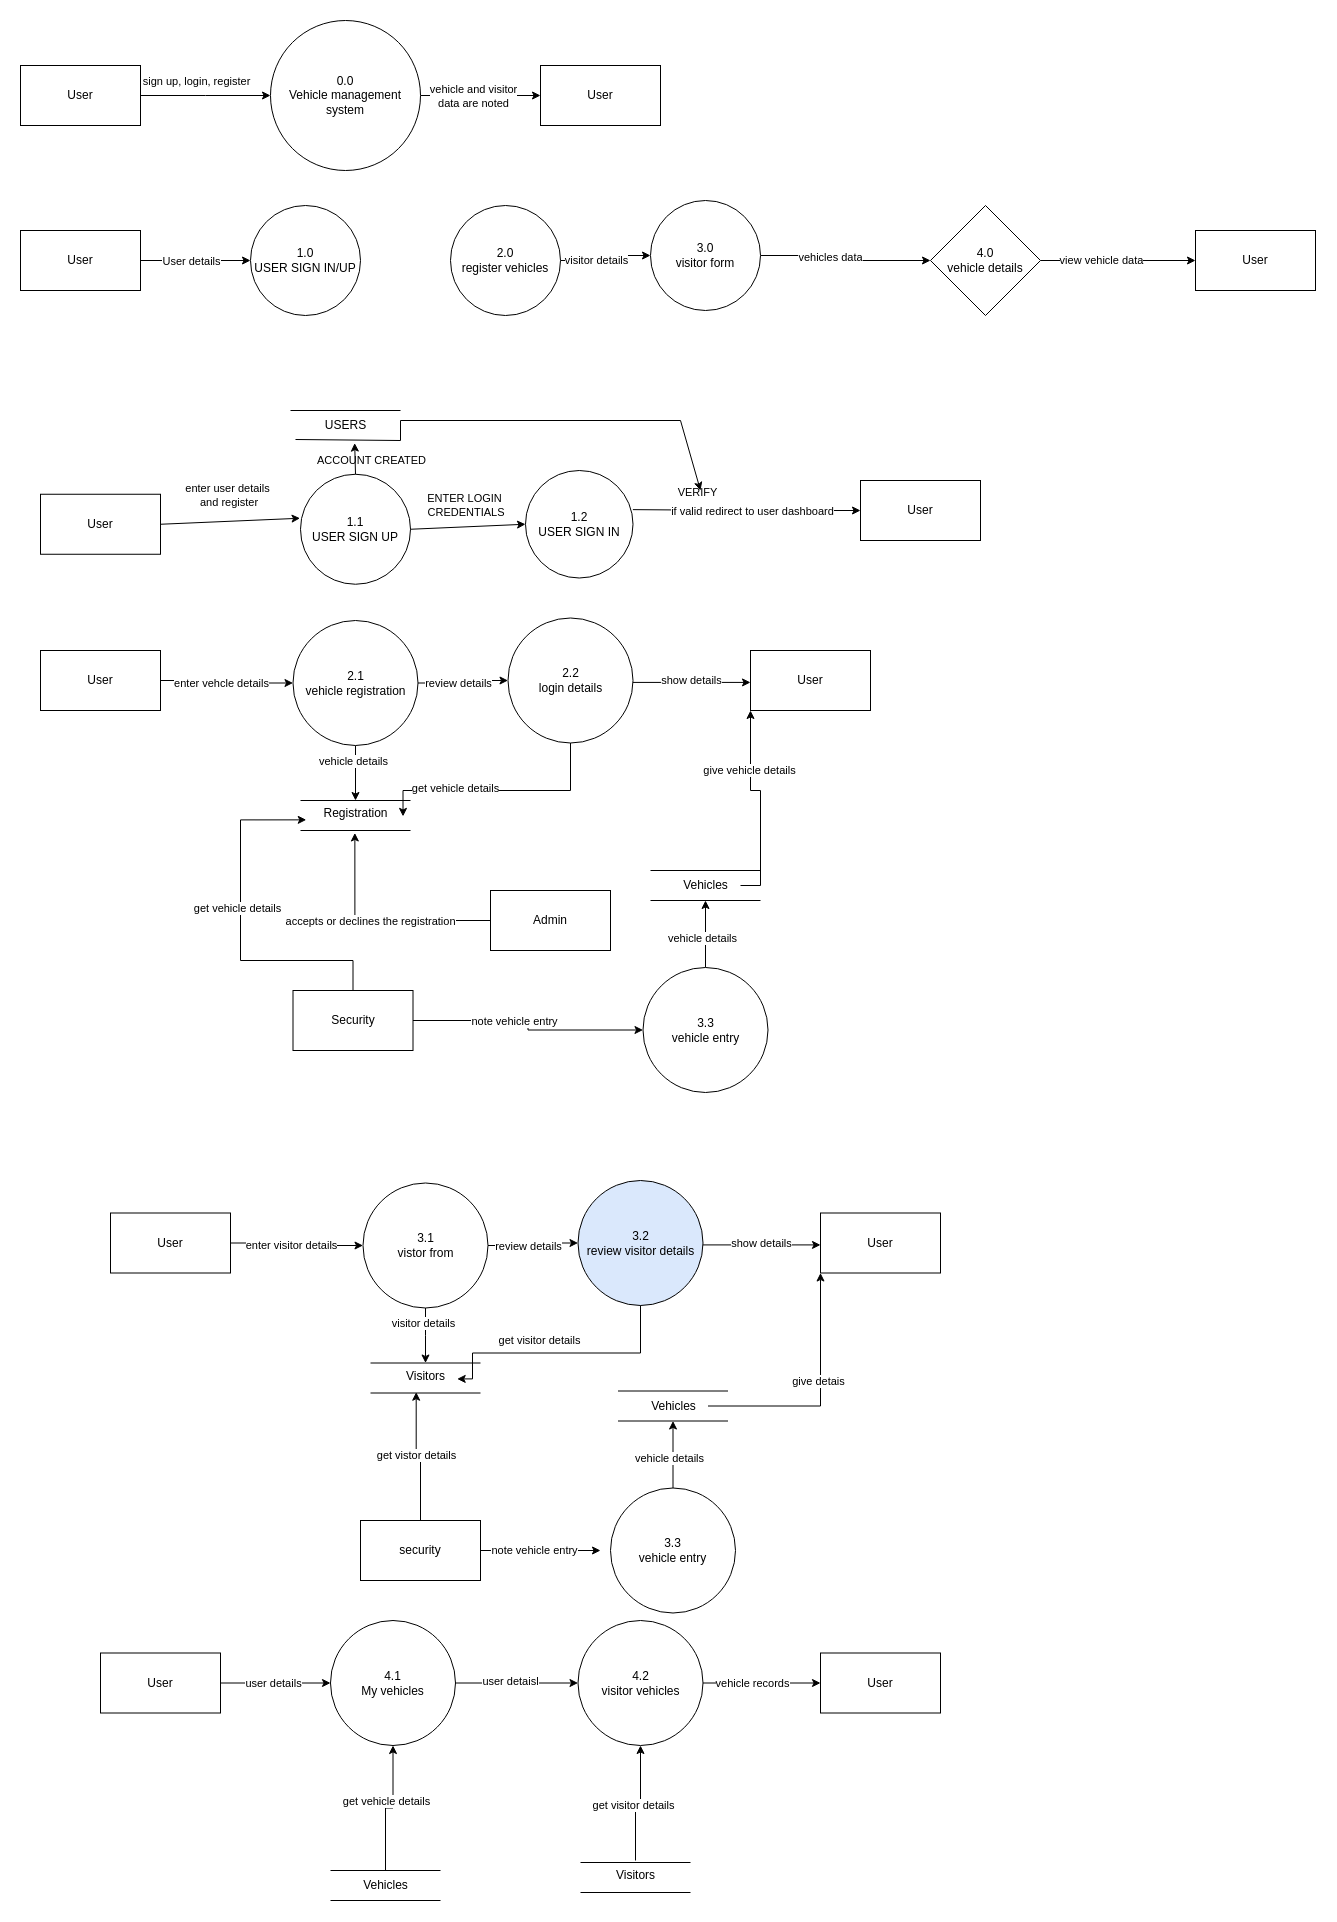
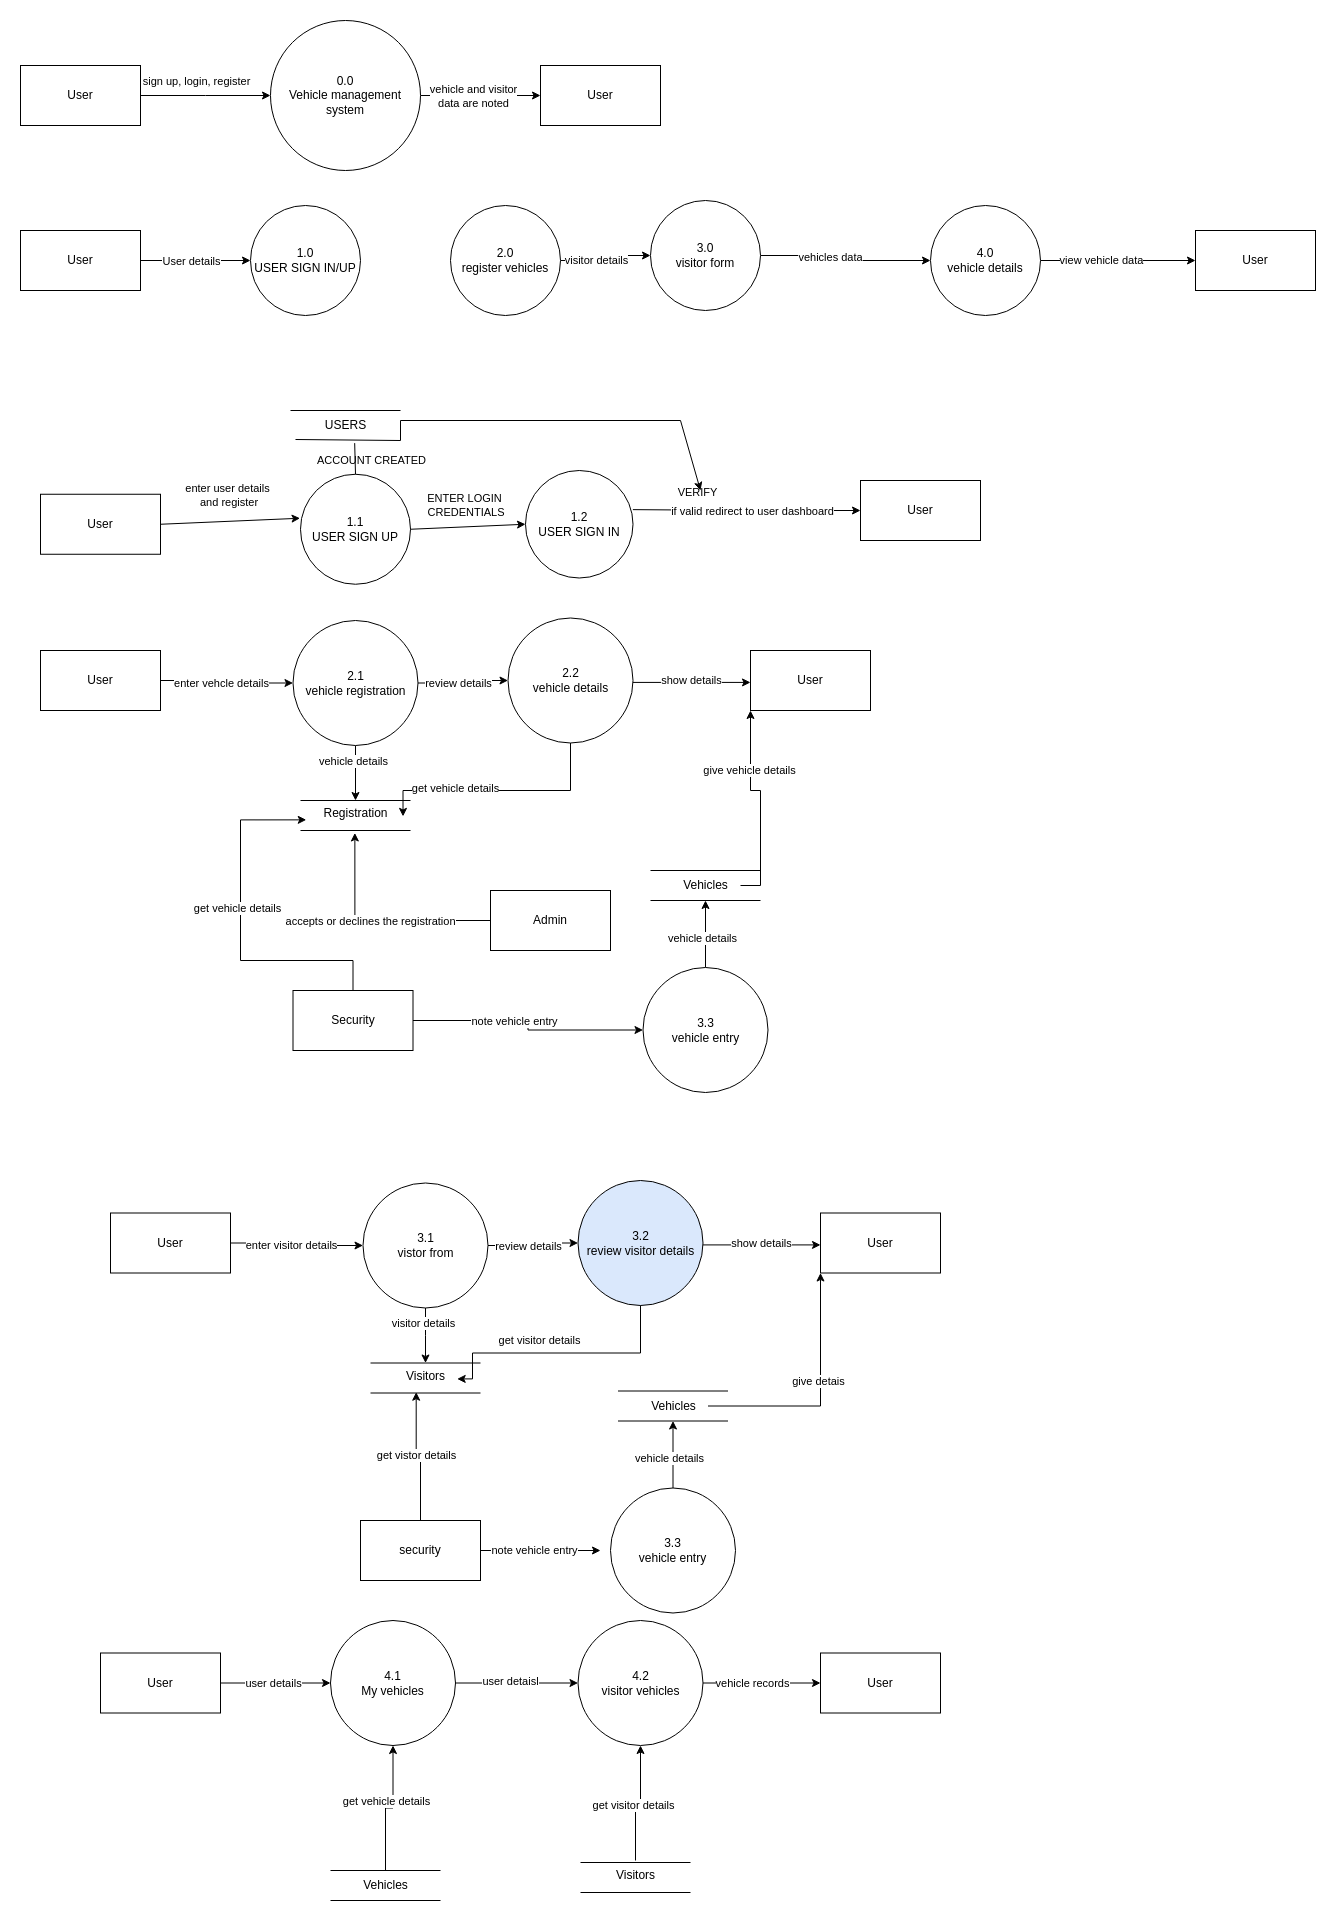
(986, 261) -> (986, 261)
(355, 451) -> (355, 448)
(571, 681) -> (571, 681)
